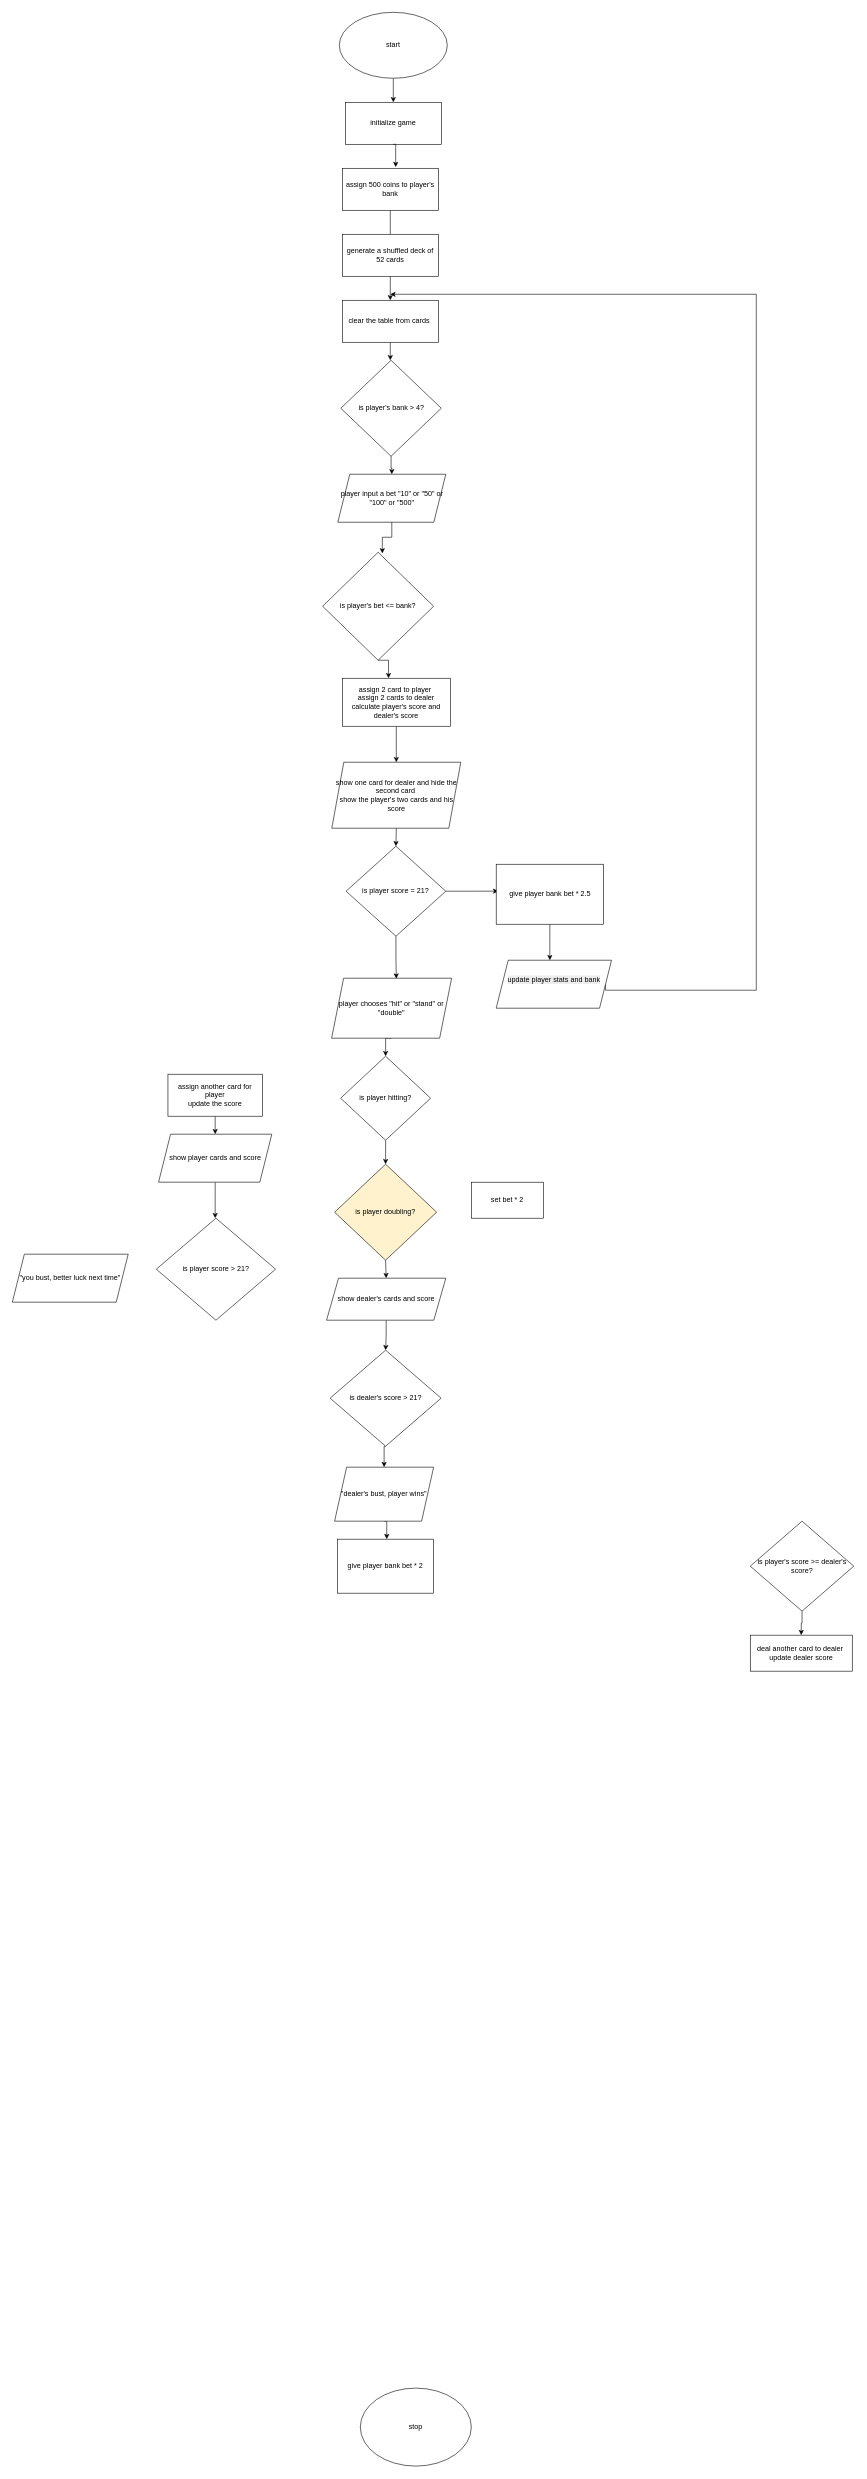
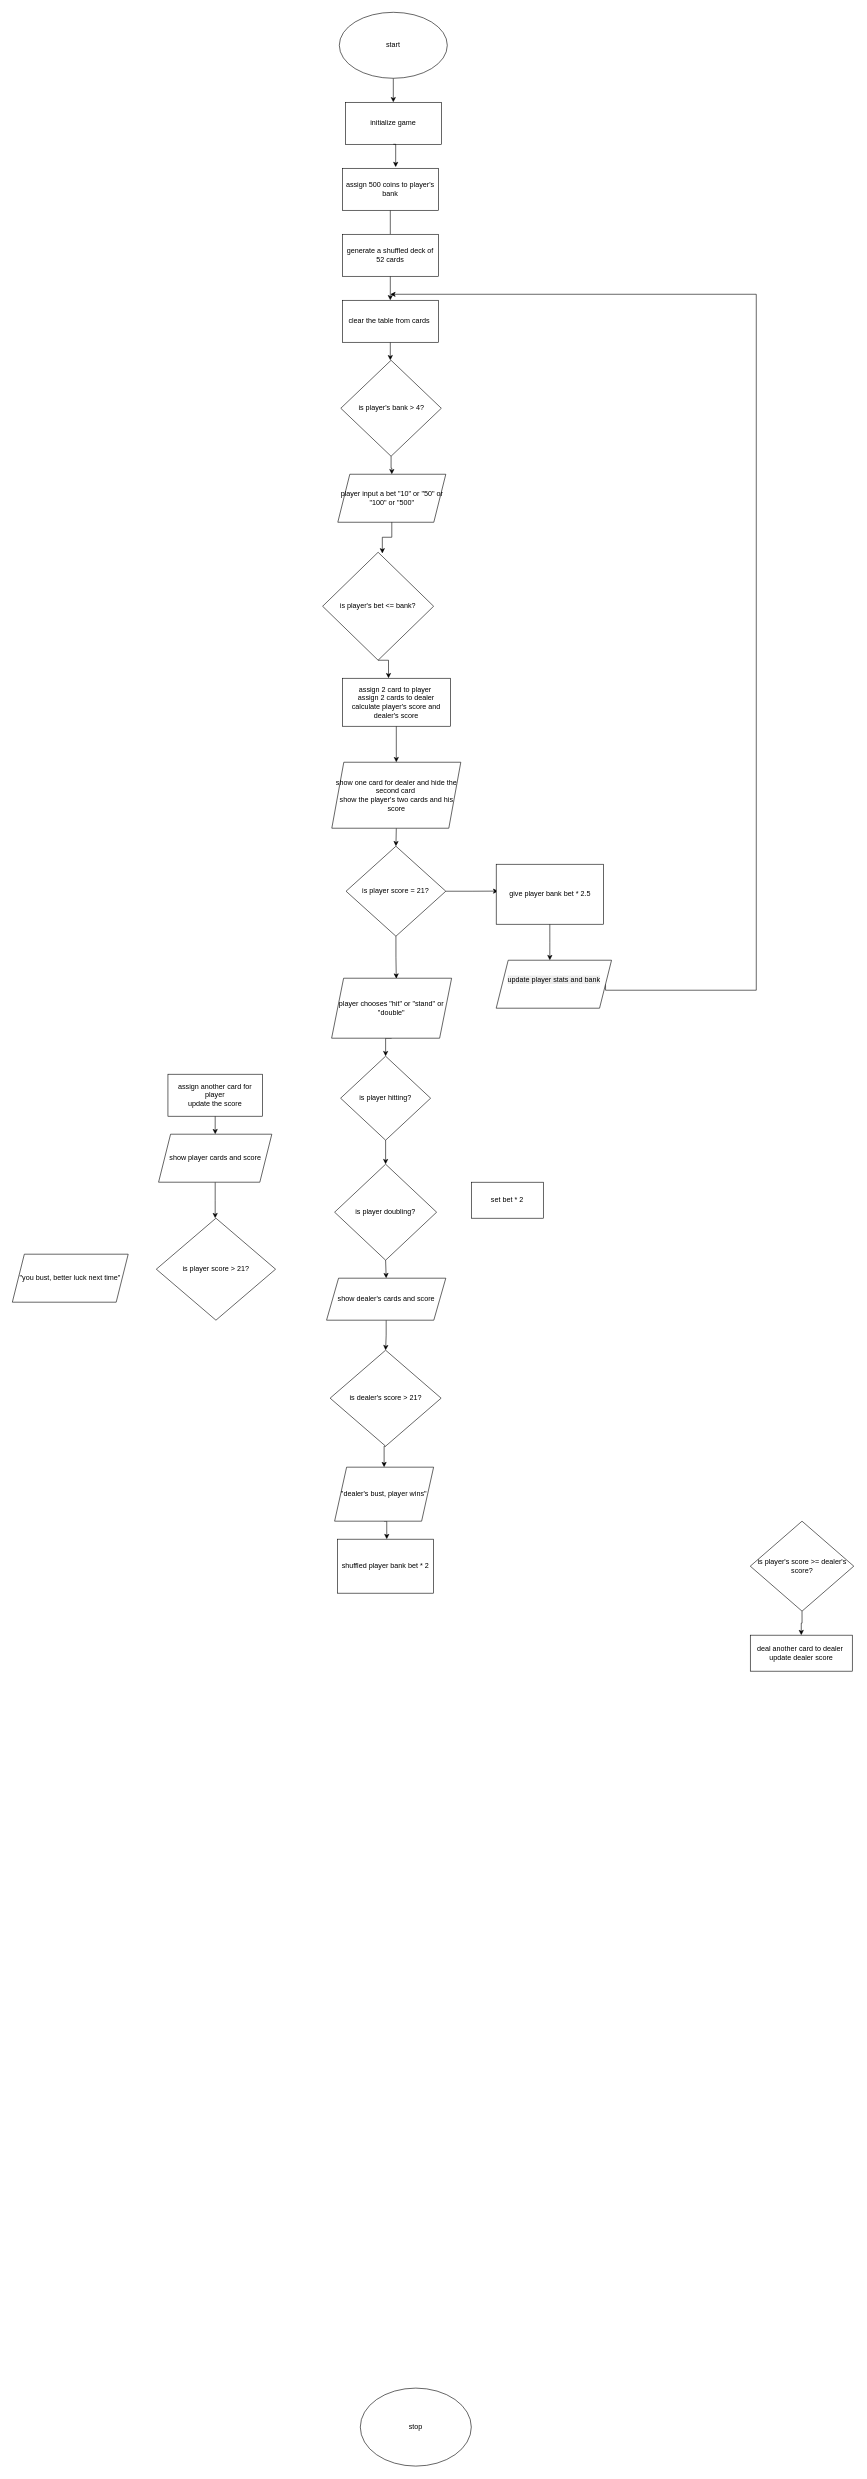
(386, 1212) -> (386, 1212)
(386, 1566) -> (386, 1566)
